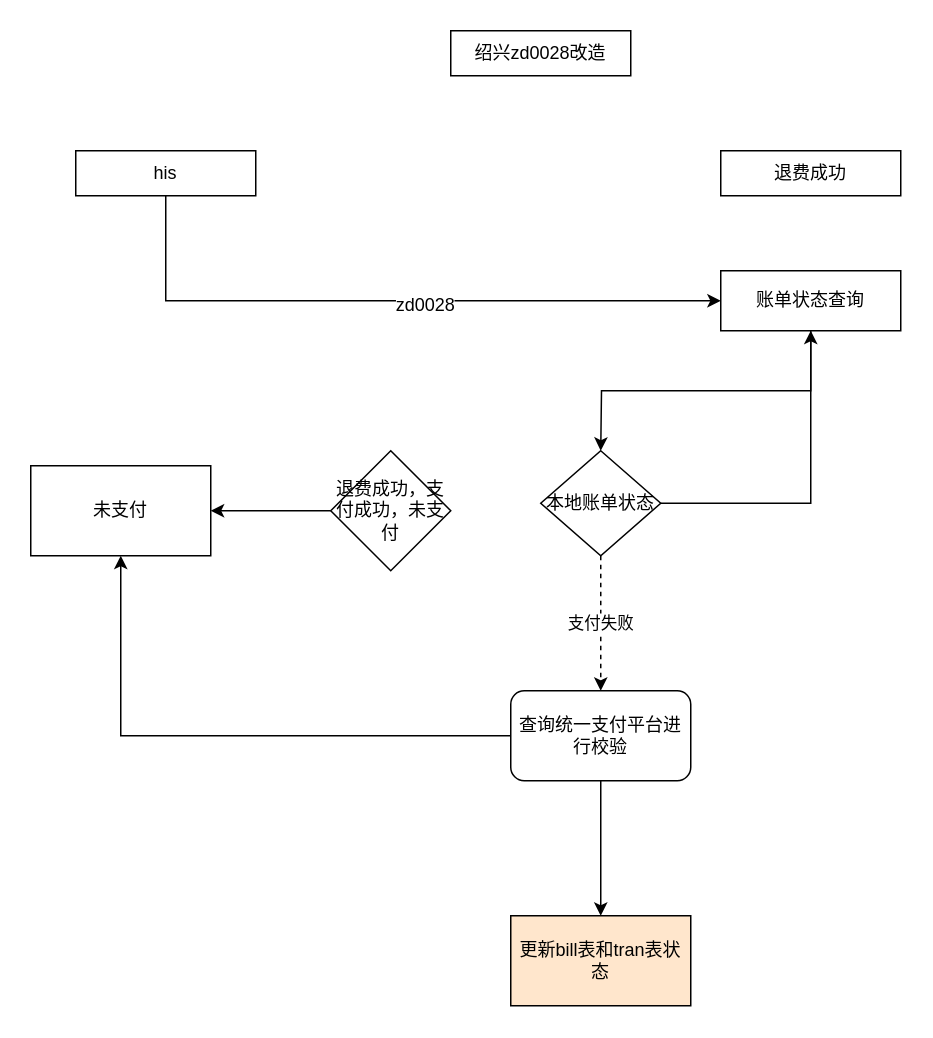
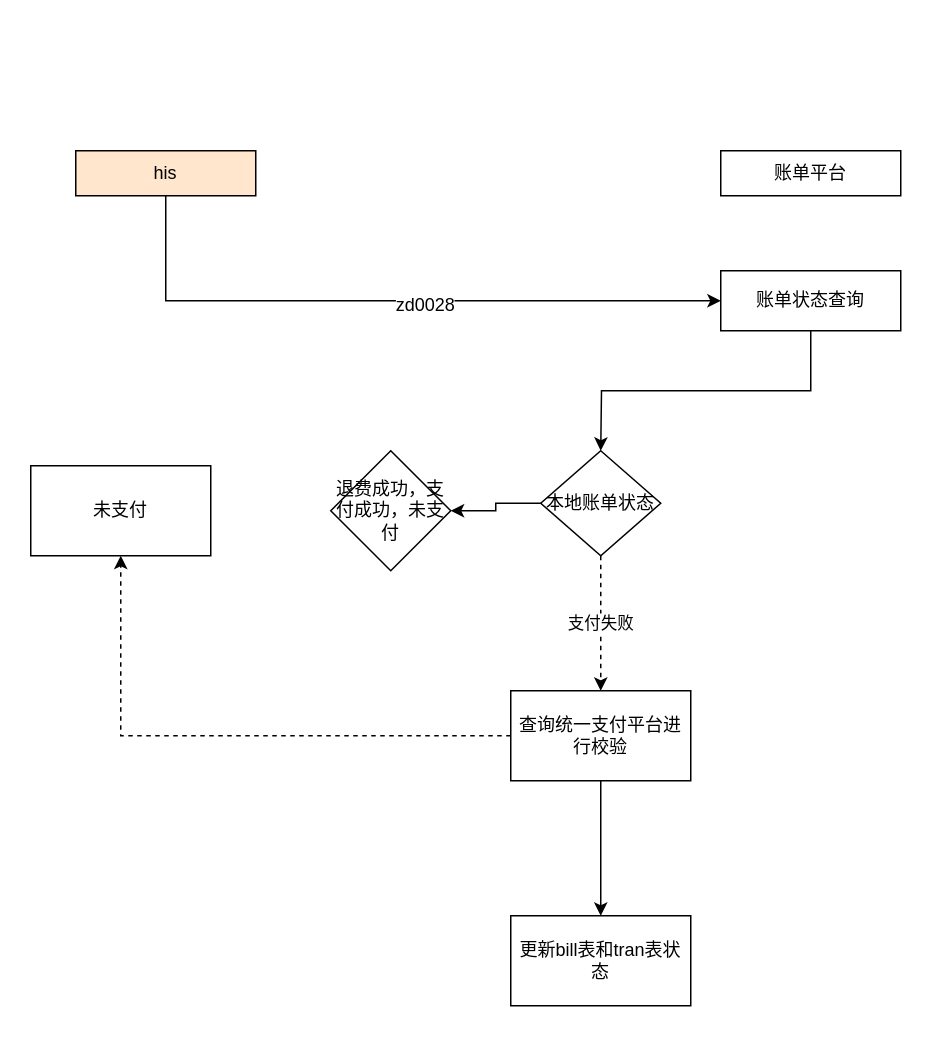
(541, 53) -> none
(166, 173) -> (166, 173)
(811, 173) -> (811, 173)
(792, 503) -> (498, 503)
(276, 511) -> none
(230, 736) -> (230, 736)
(601, 736) -> (601, 736)
(601, 961) -> (601, 961)
